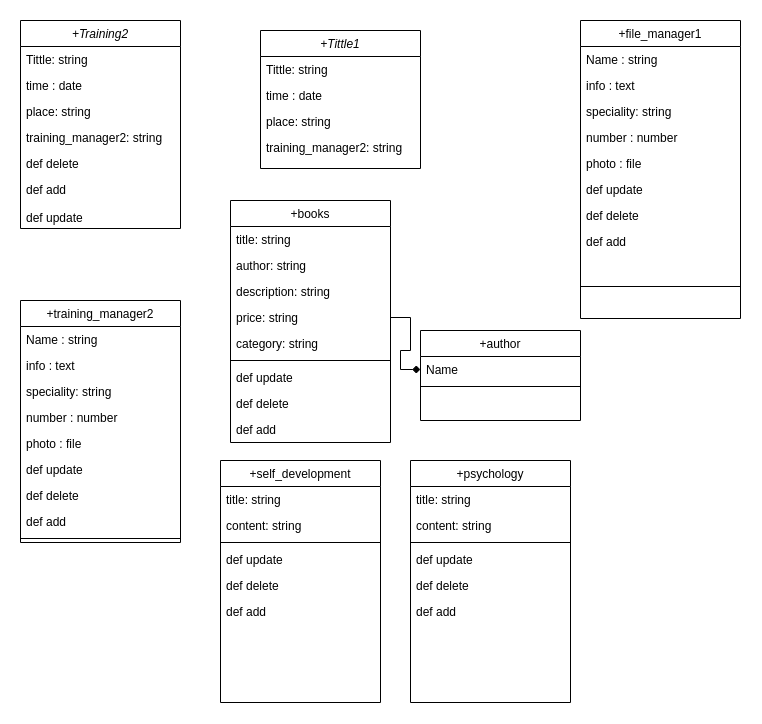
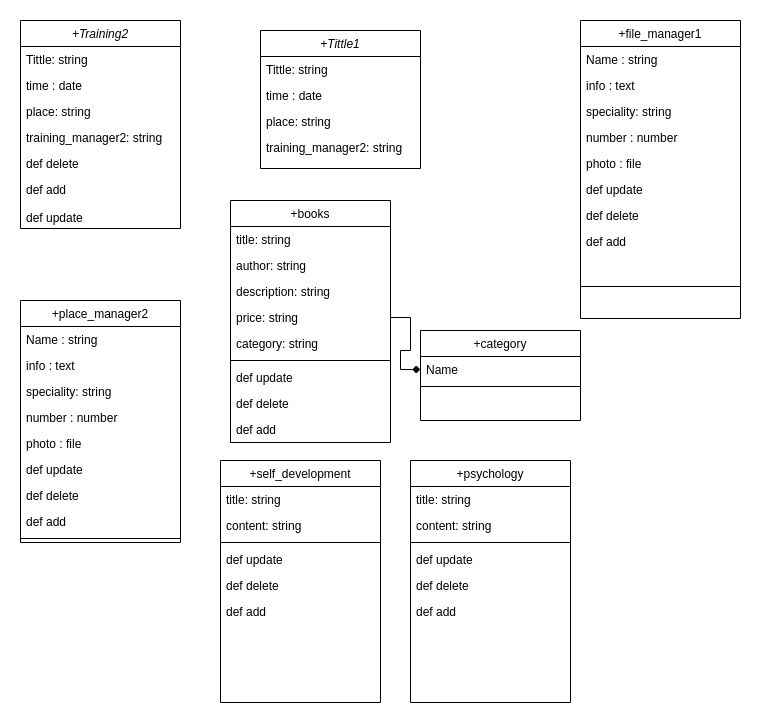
(100, 314) -> (100, 314)
(500, 344) -> (500, 344)
